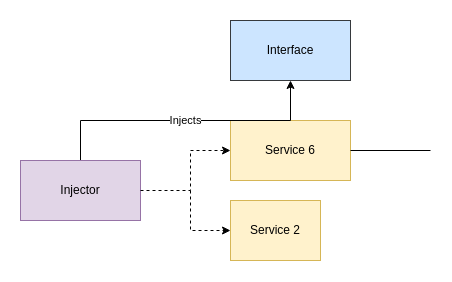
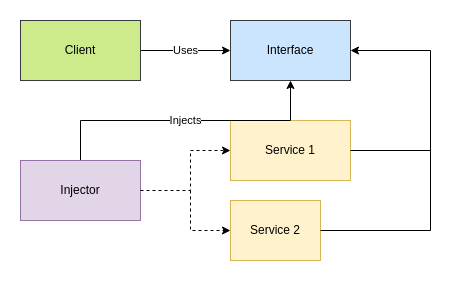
none -> (81, 51)
none -> (182, 51)
(291, 151) -> (291, 151)
none -> (431, 160)
